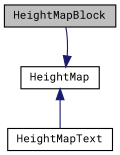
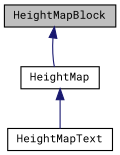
(67, 41) -> (53, 53)
